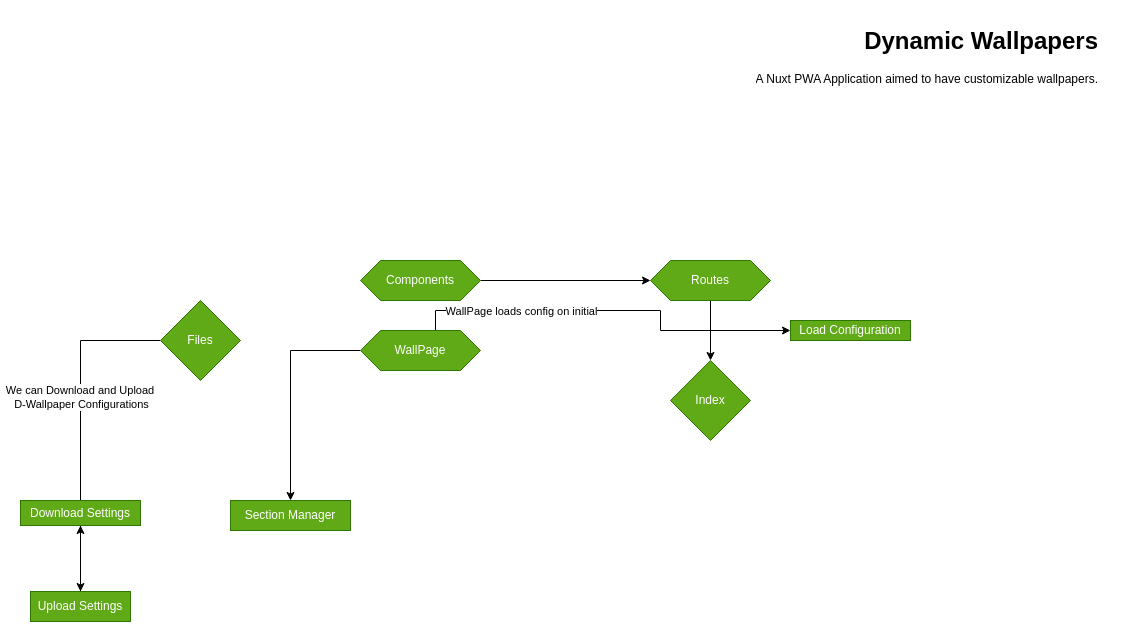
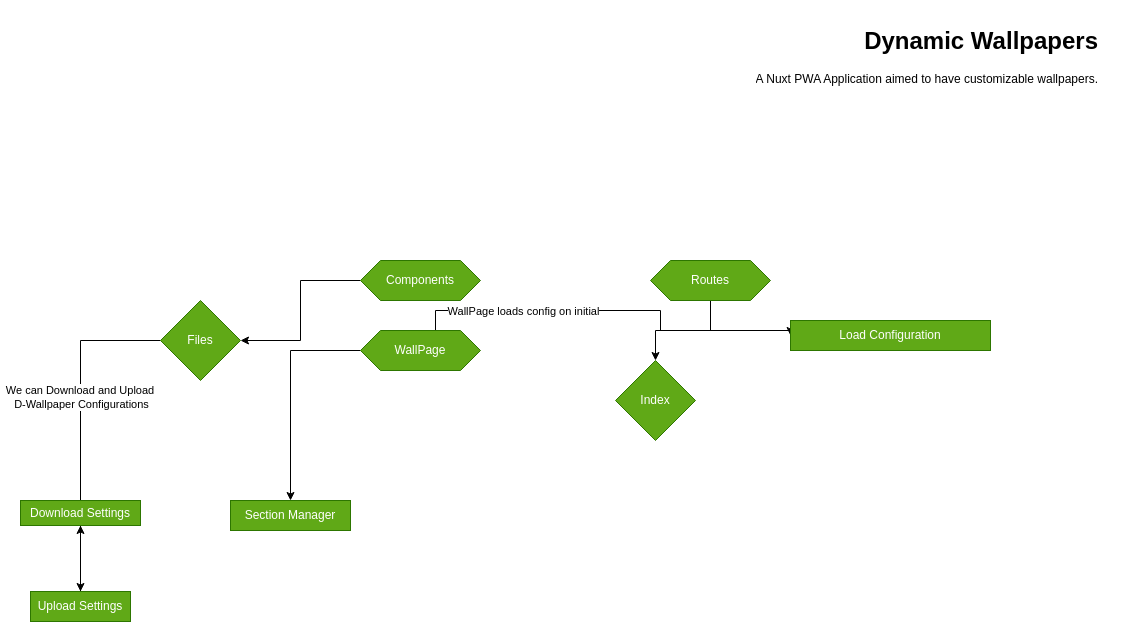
(562, 281) -> (301, 307)
(851, 331) -> (891, 336)
(711, 401) -> (656, 401)
